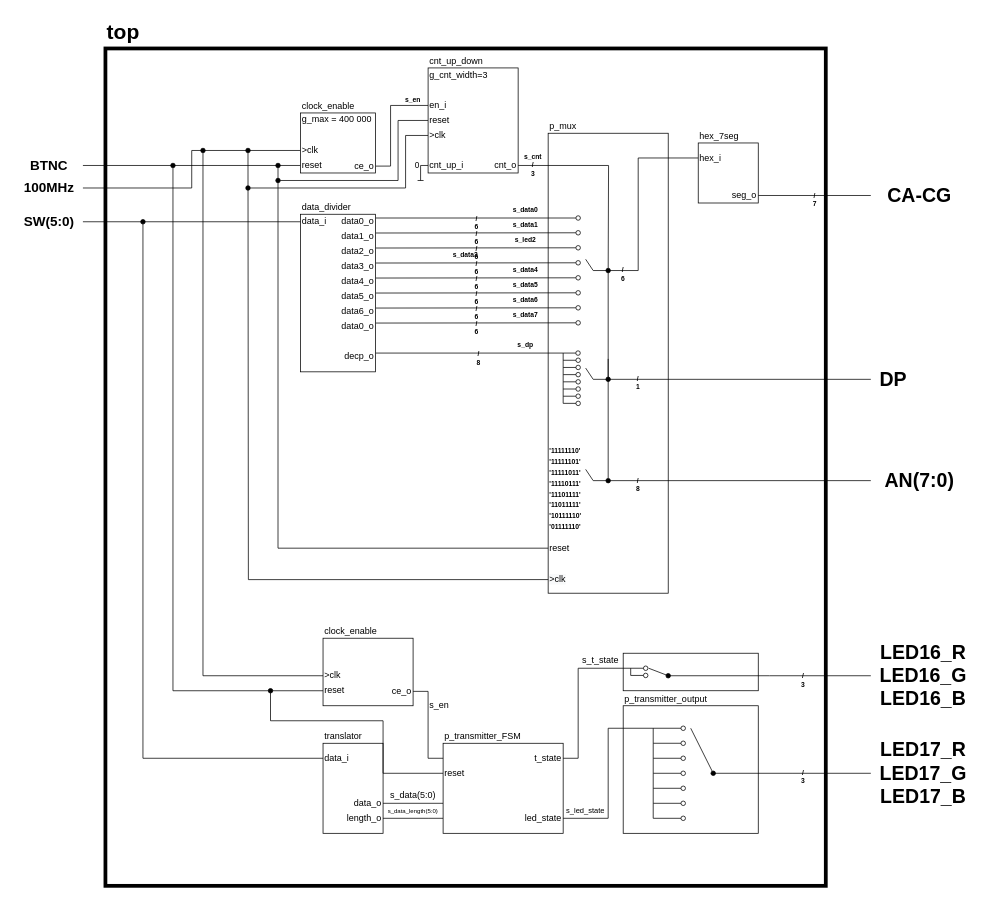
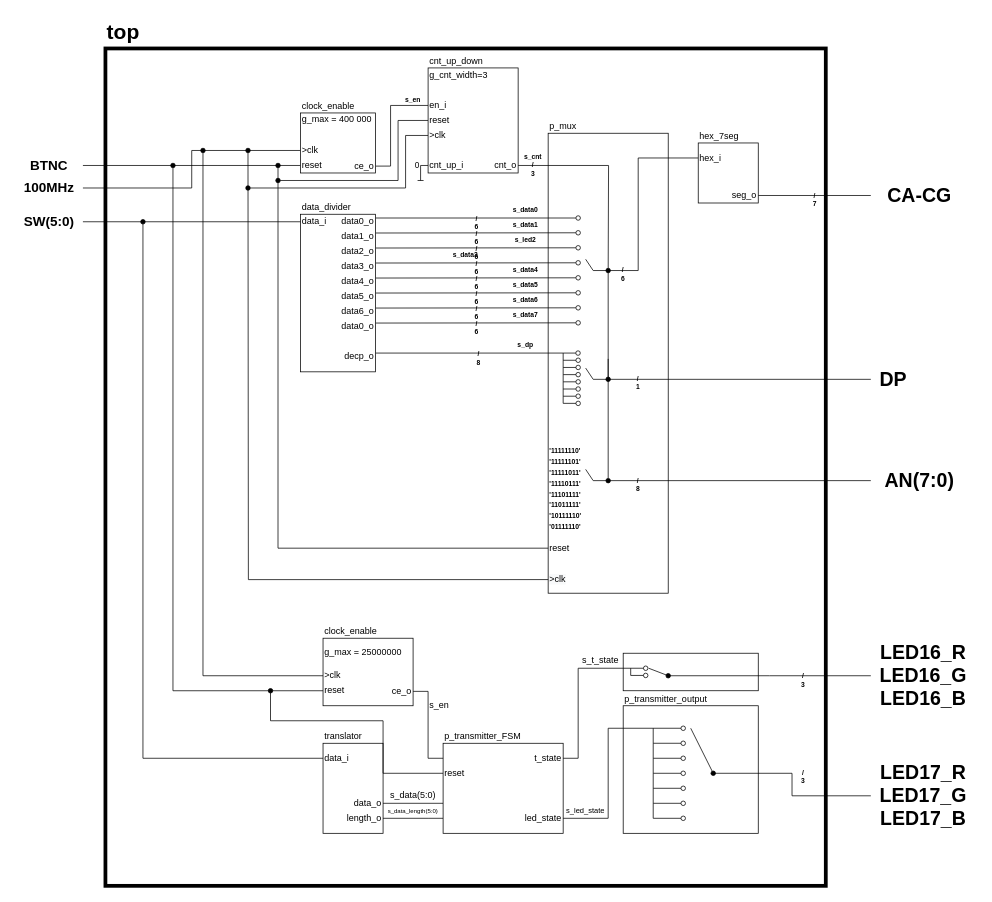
none -> (364, 652)
(923, 773) -> (923, 795)
